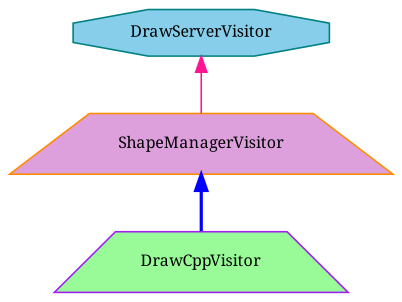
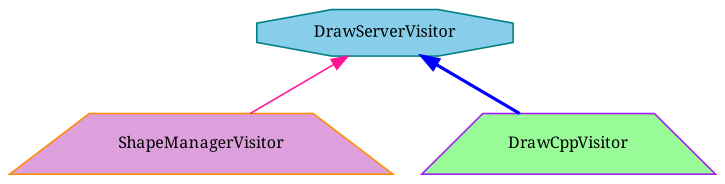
(201, 211) -> (478, 89)
